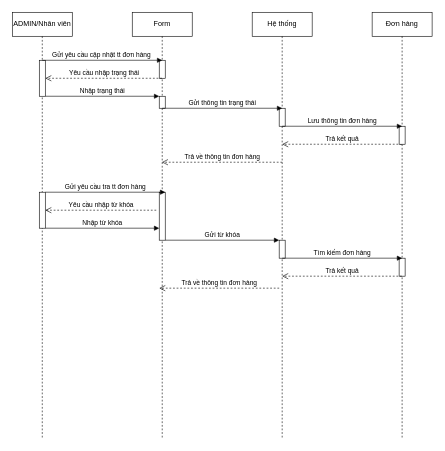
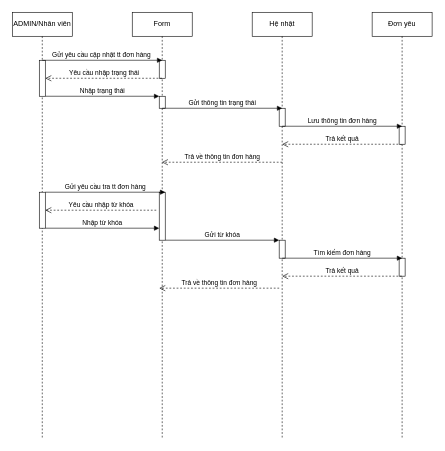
(282, 24) -> (282, 24)
(402, 24) -> (402, 24)
